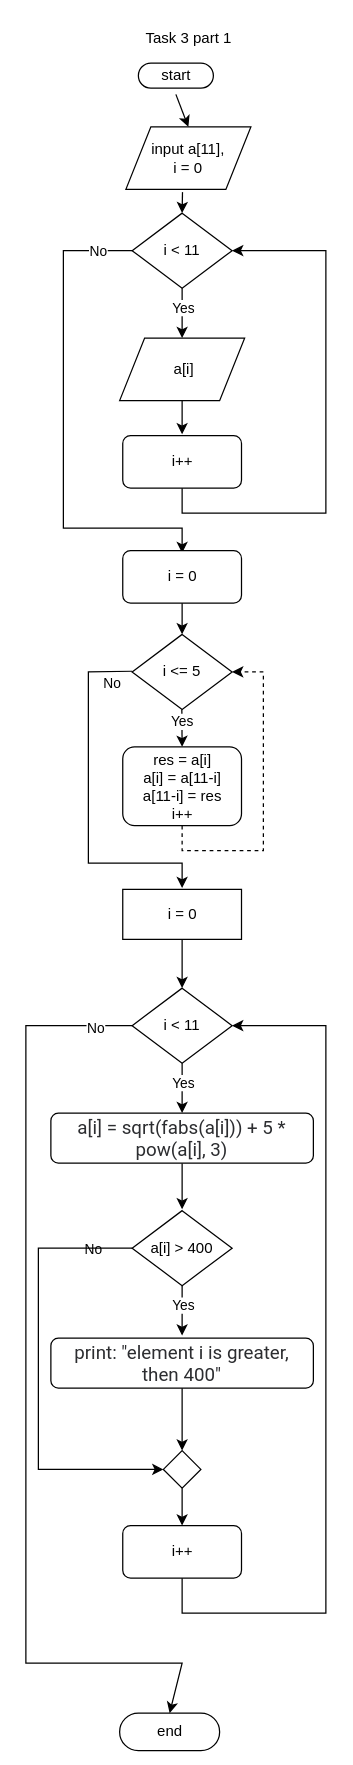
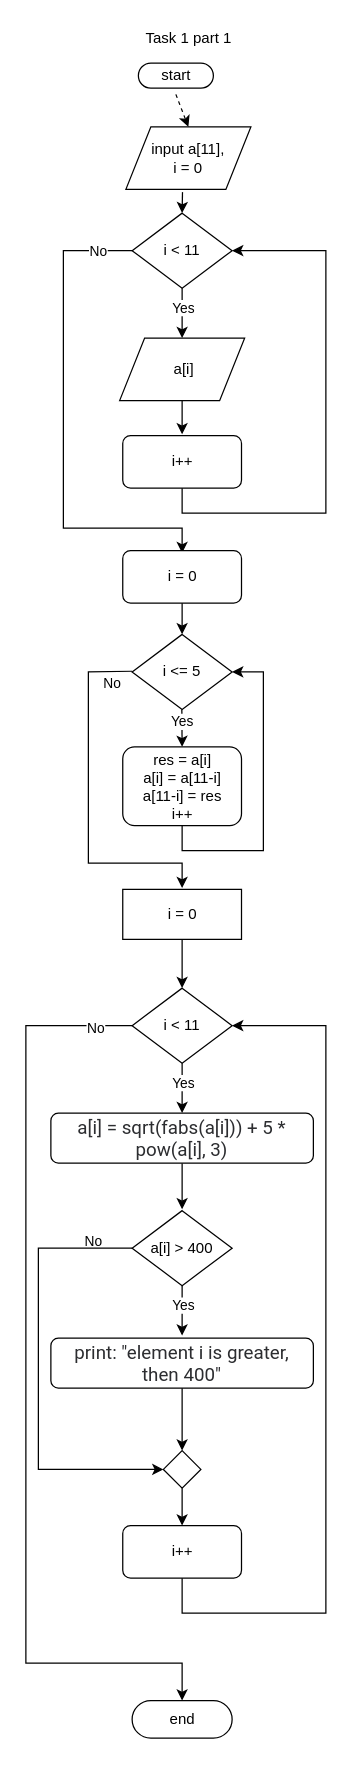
(189, 38) -> (189, 38)
(180, 106) -> (180, 106)
(263, 802) -> (263, 802)
(169, 1732) -> (182, 1719)
